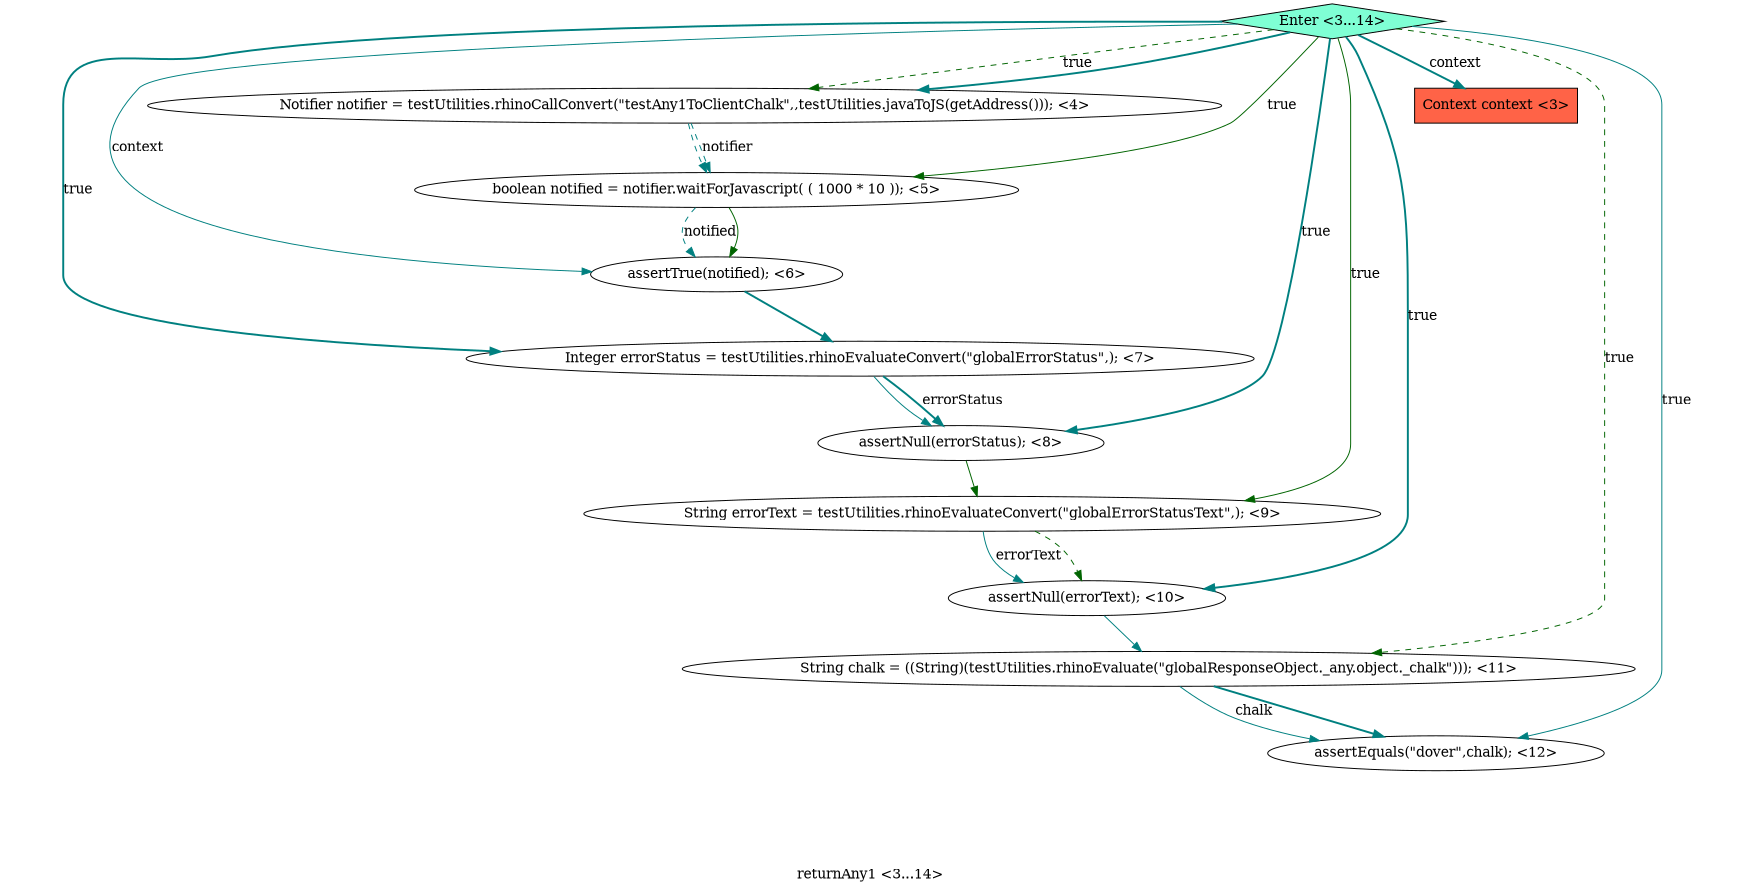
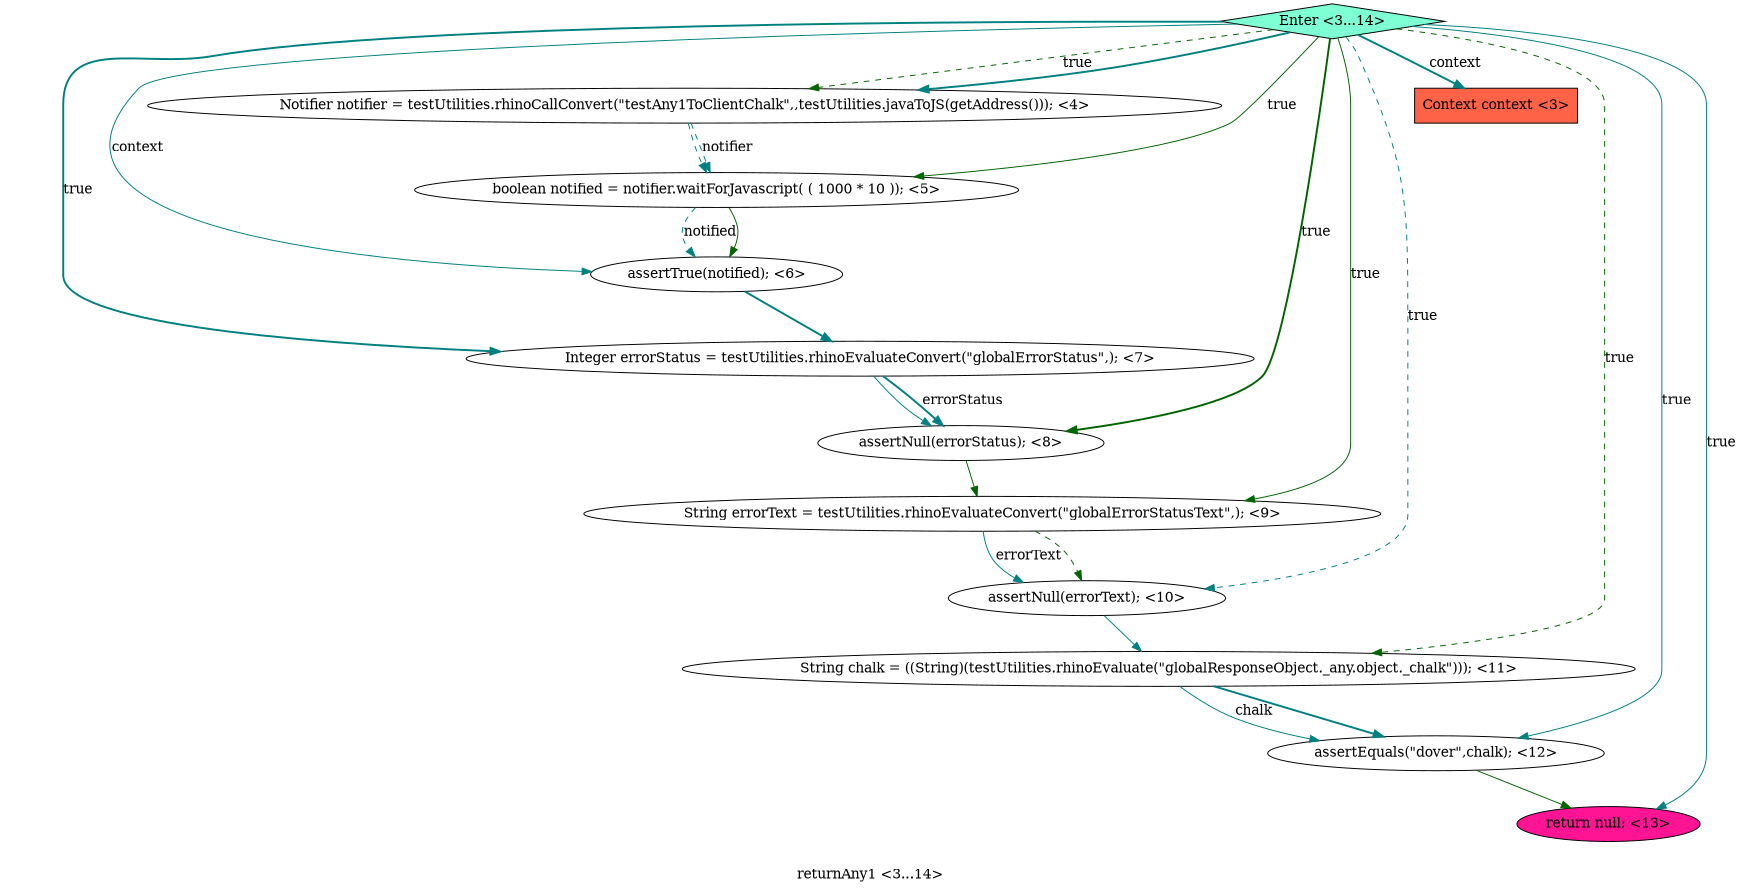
(1286, 305) -> (1286, 305)
(1408, 378) -> (1408, 378)
none -> (1609, 824)
